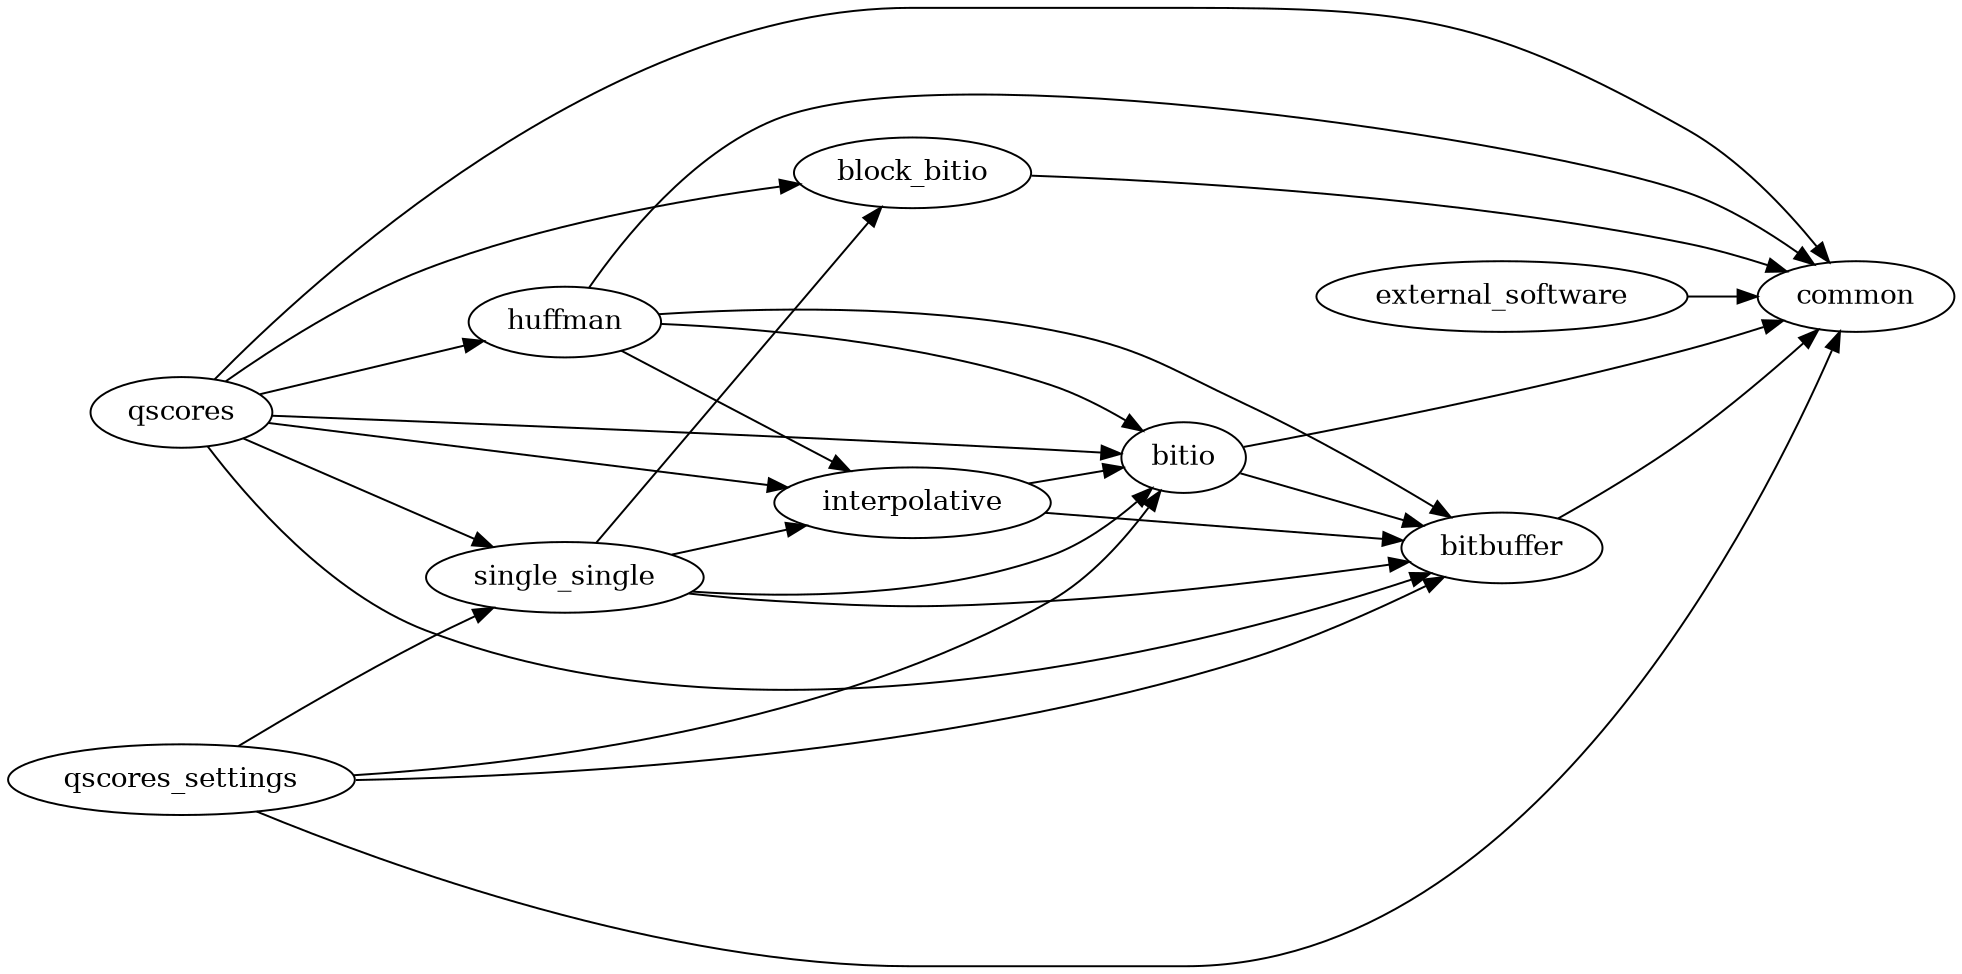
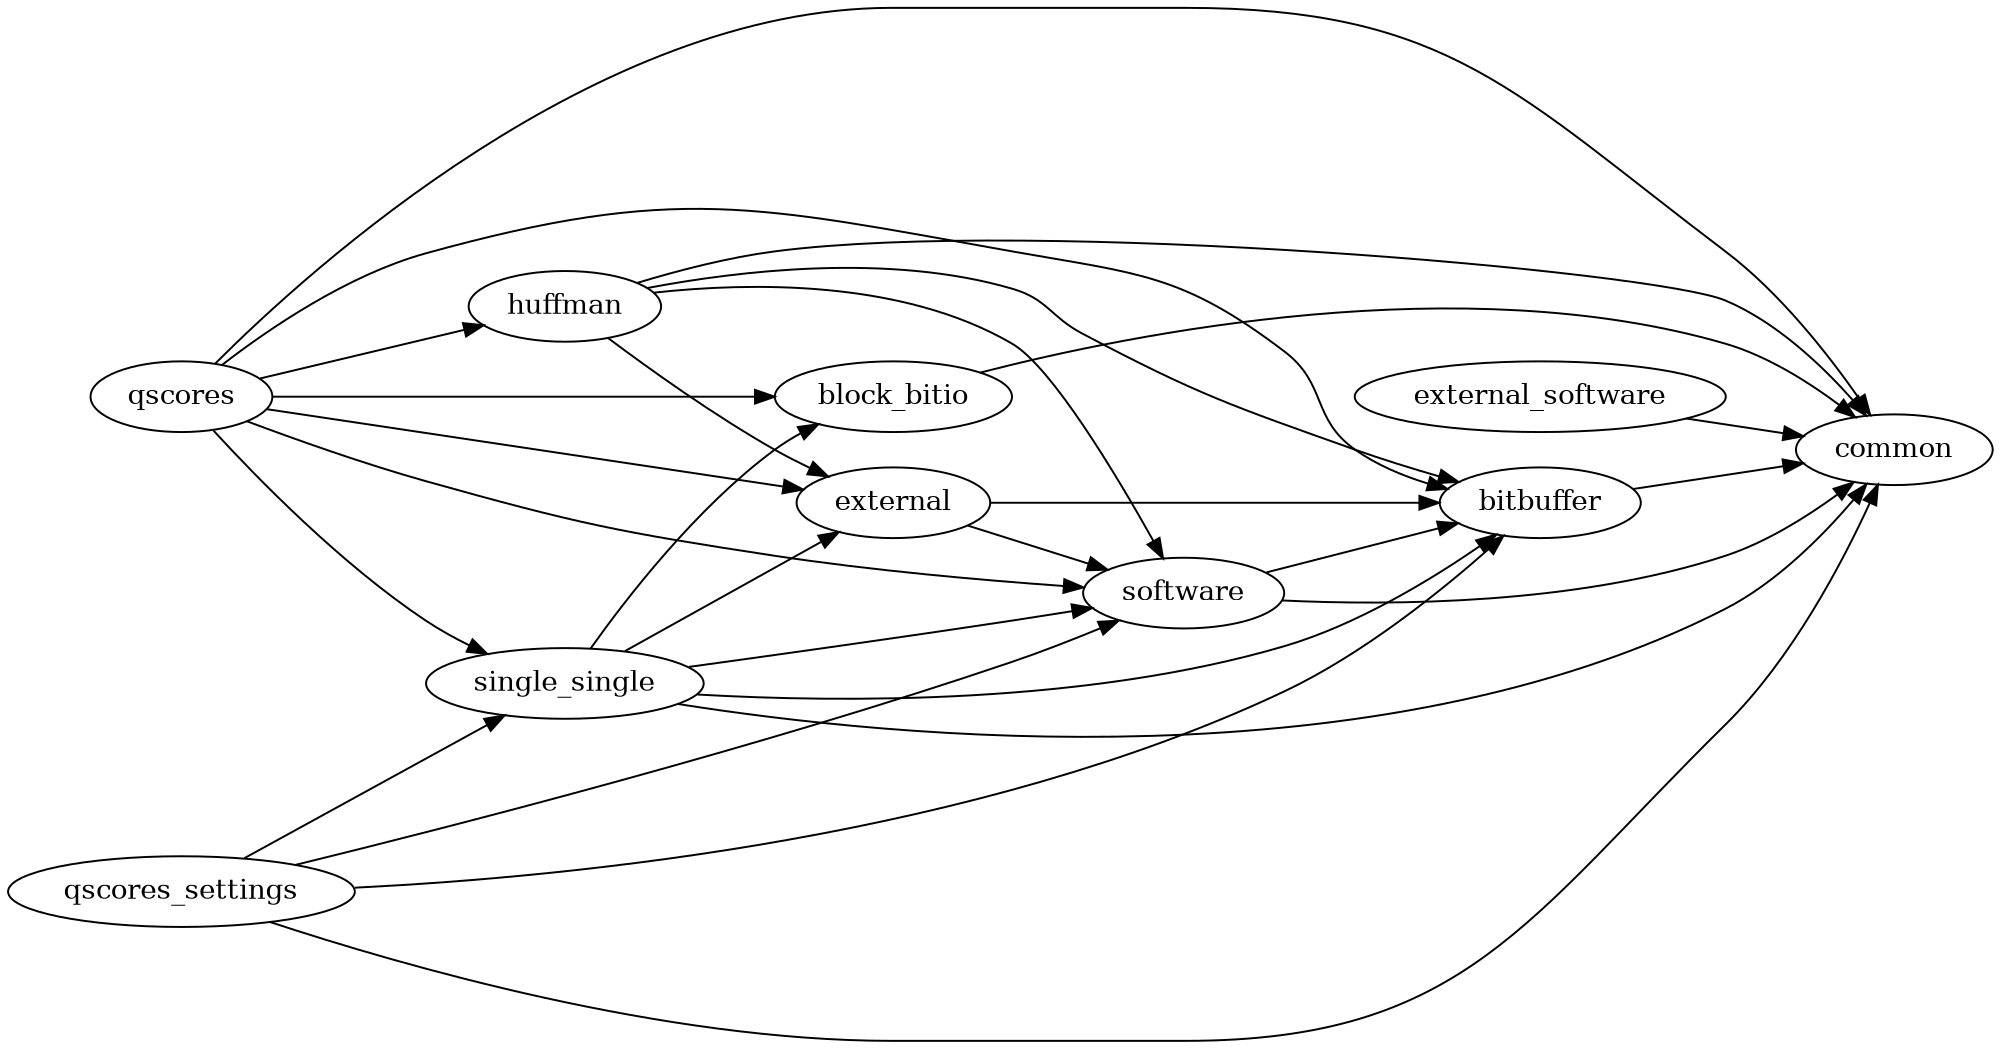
(1184, 458) -> (1184, 593)
(913, 503) -> (893, 503)
none -> (1294, 726)
